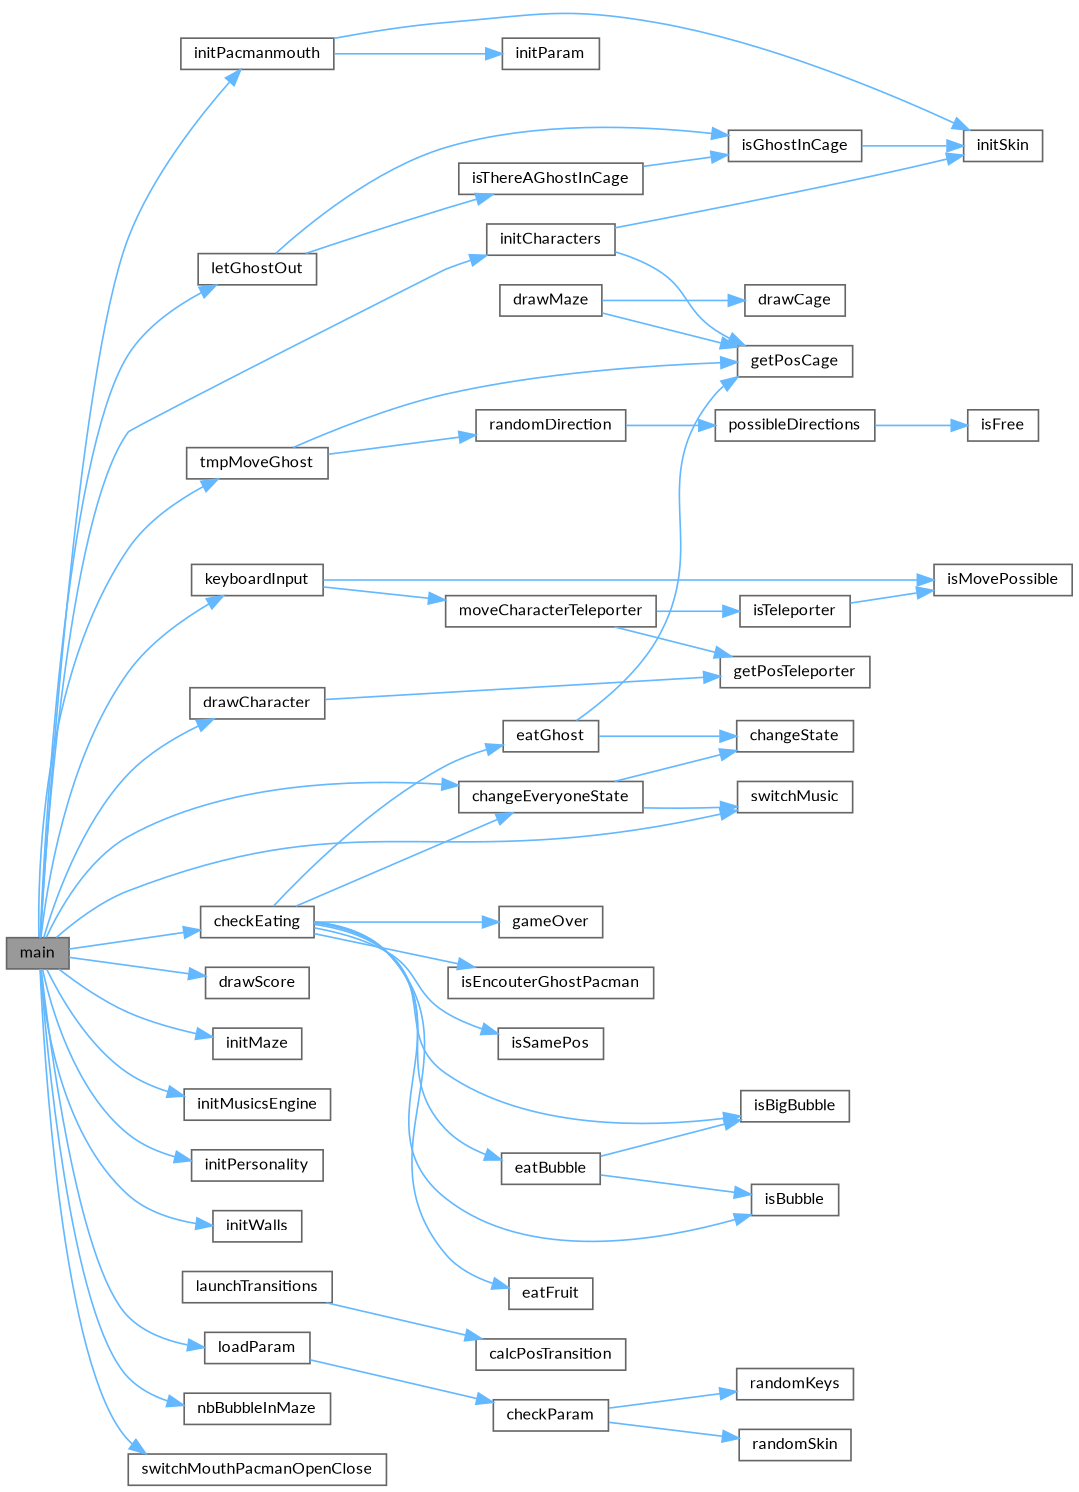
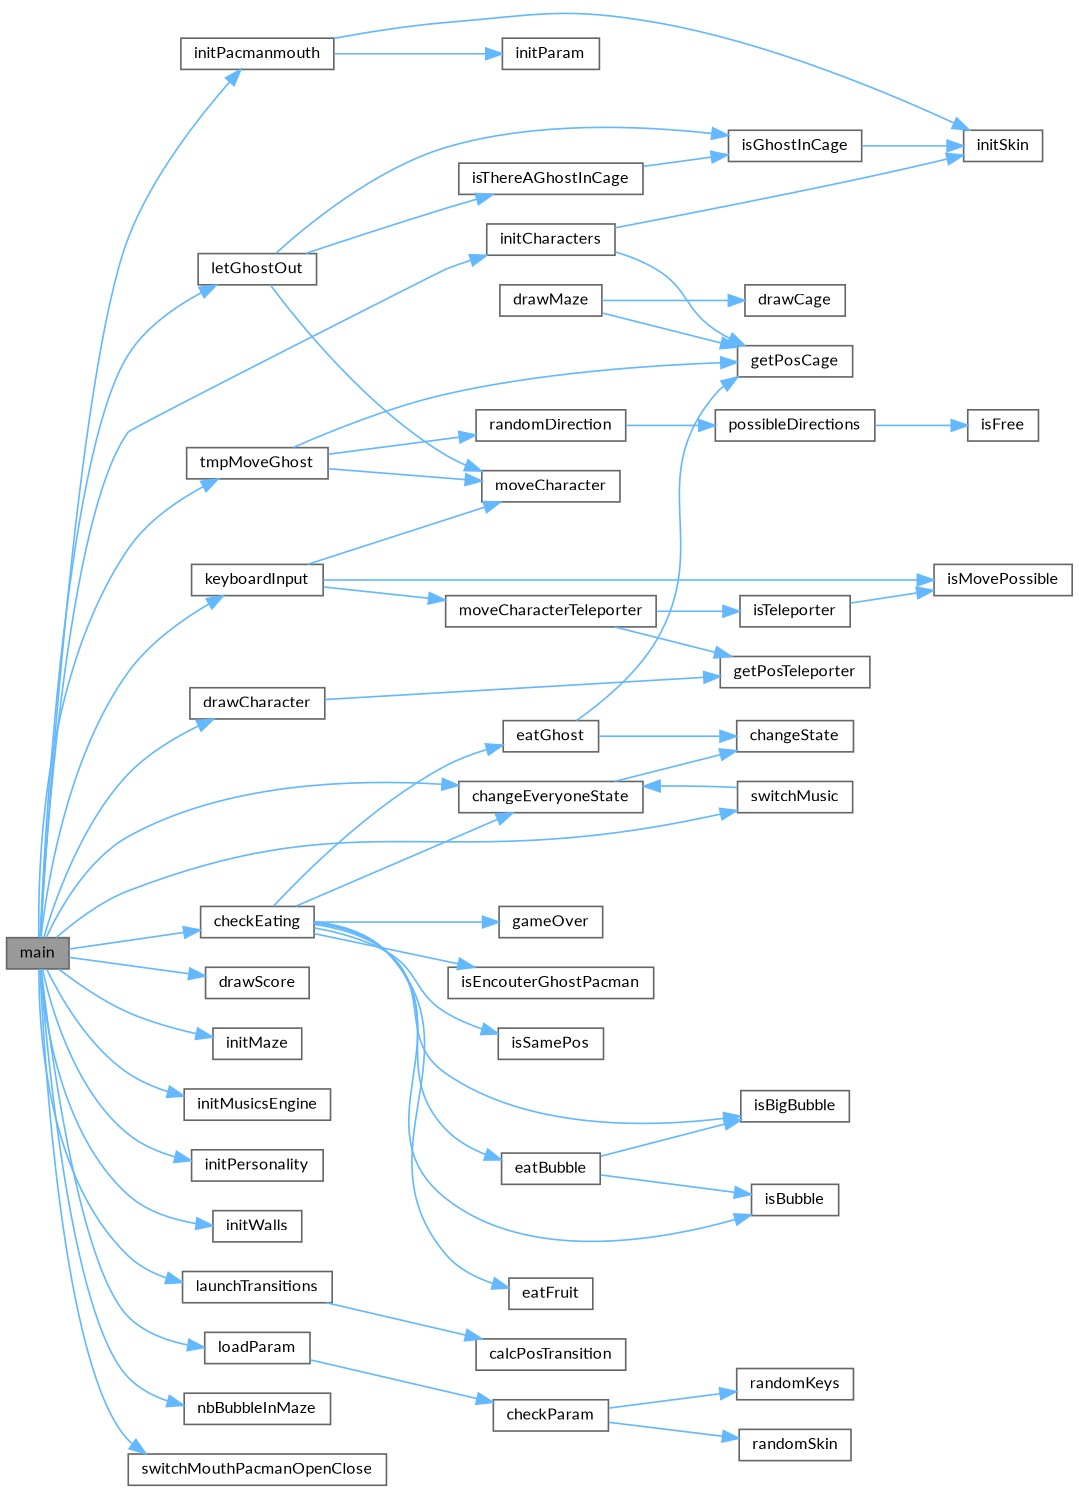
none -> (551, 486)
(682, 808) -> (699, 786)
none -> (96, 1215)
